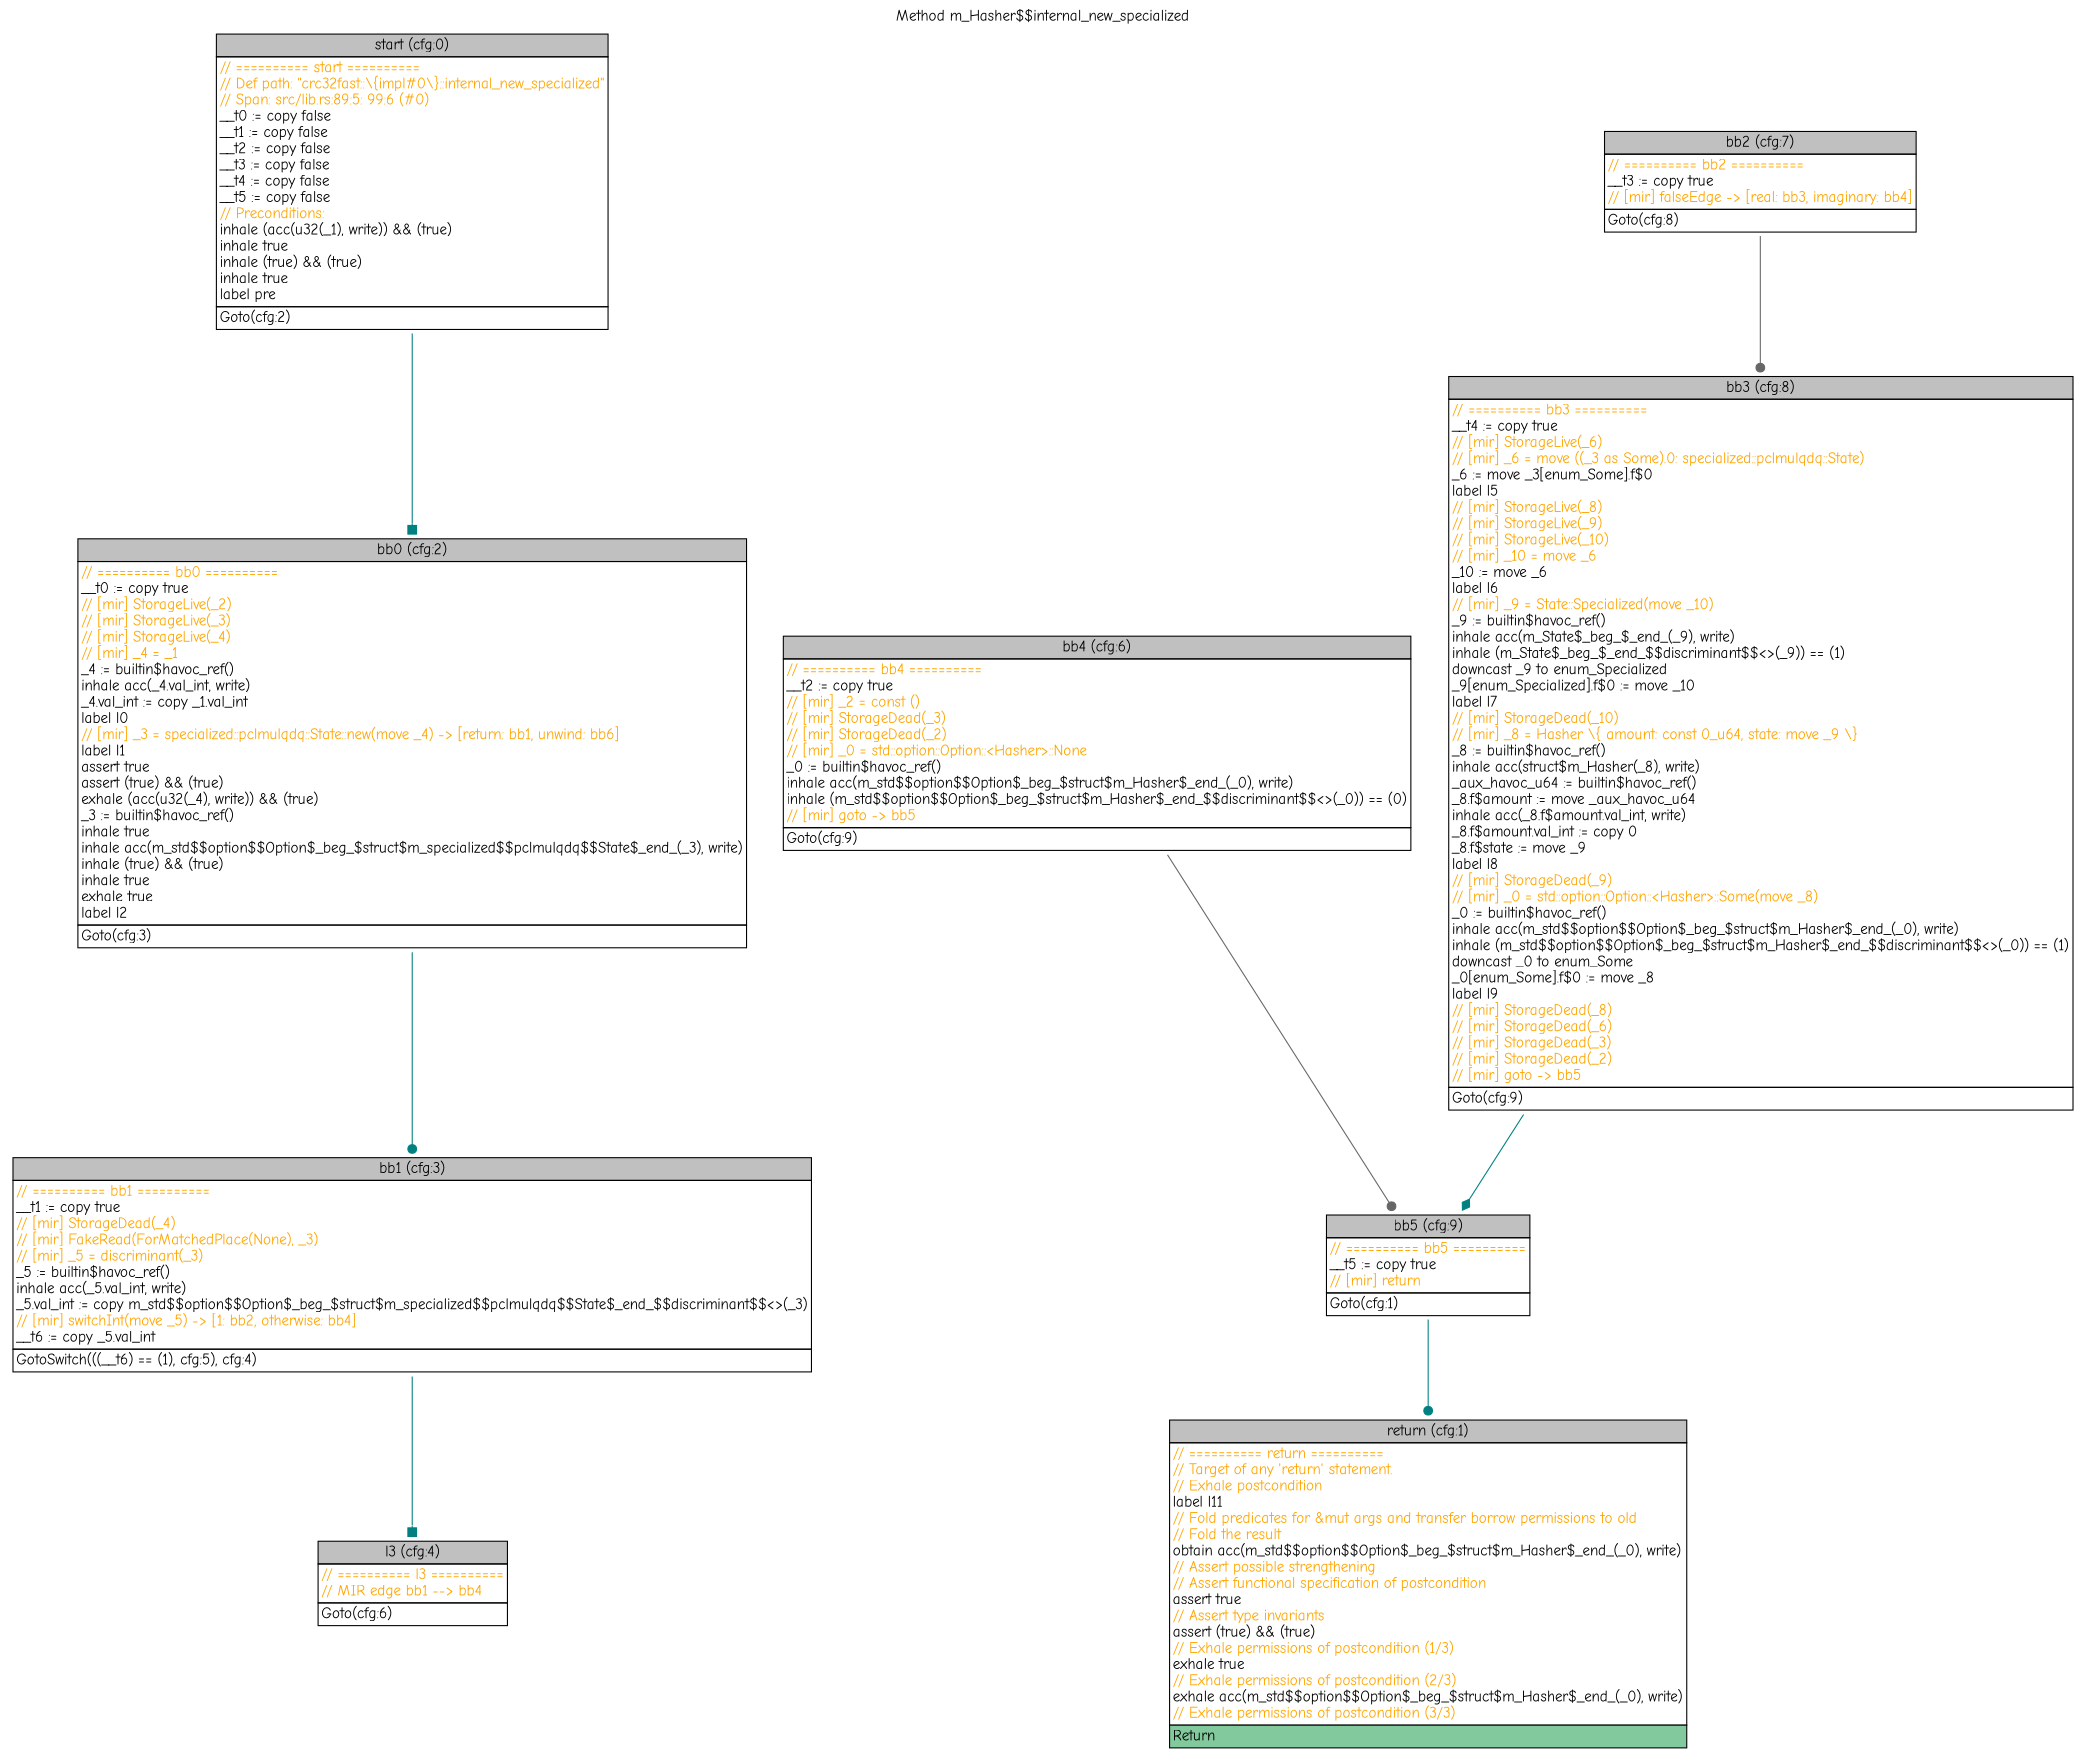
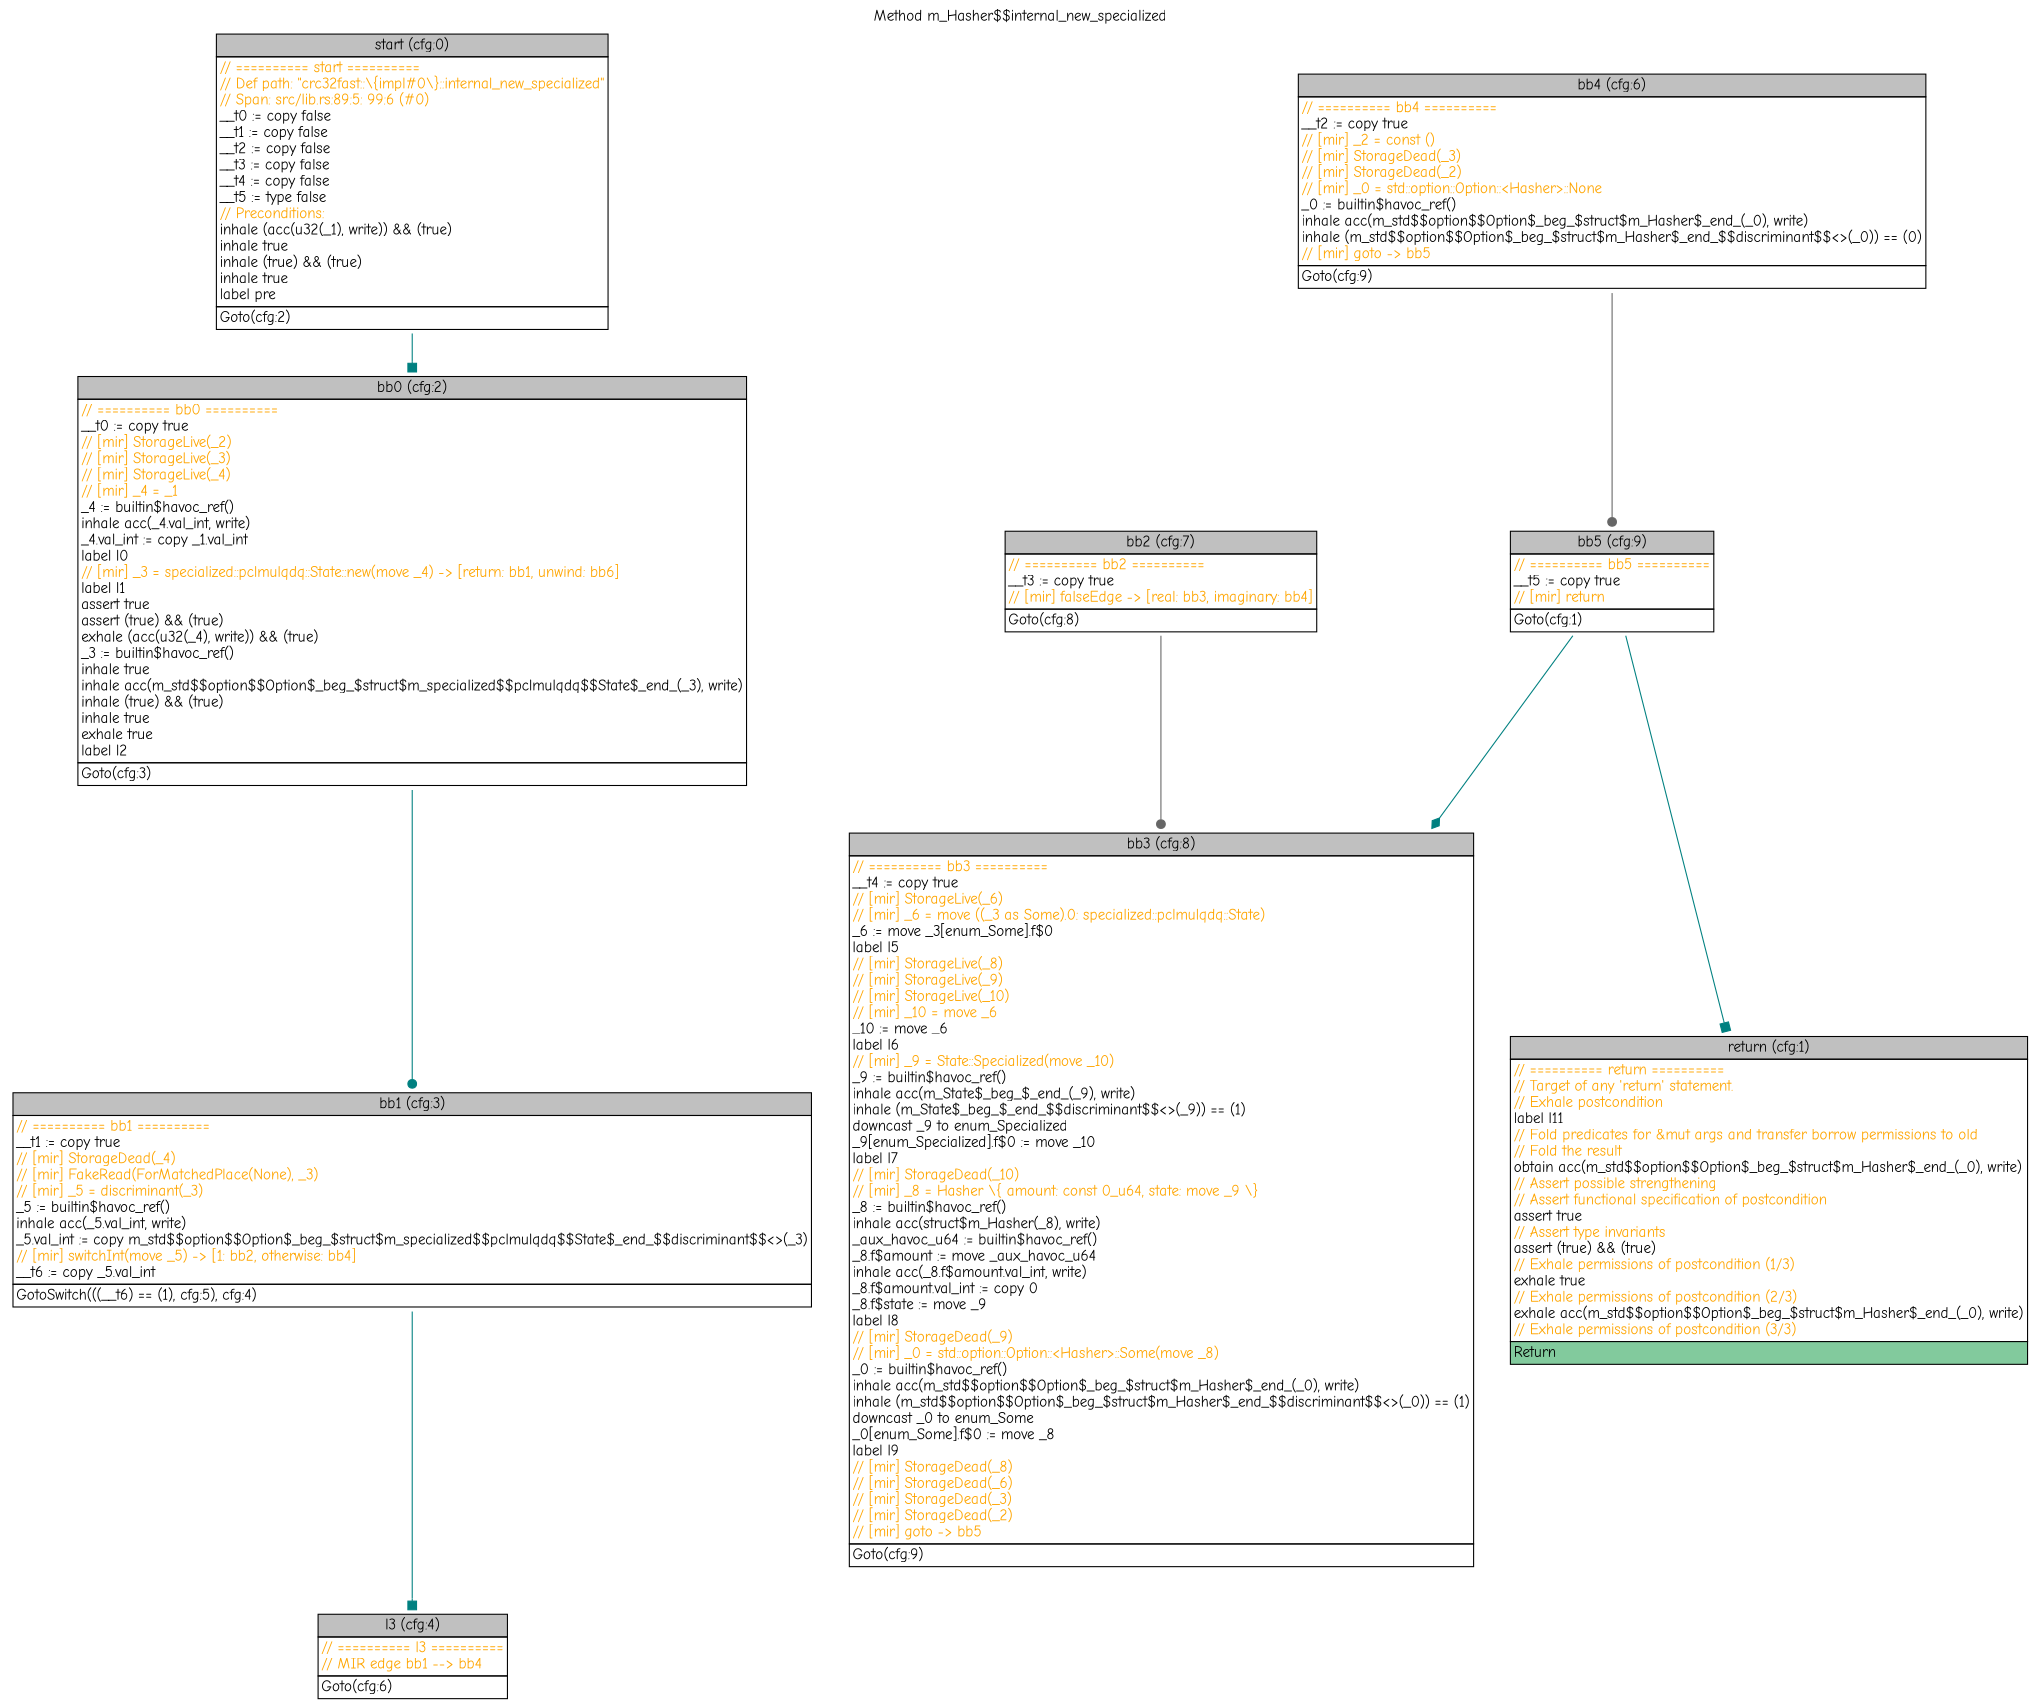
(275, 197) -> (273, 197)
(1497, 1157) -> (1506, 727)
(1428, 1363) -> (1675, 828)
